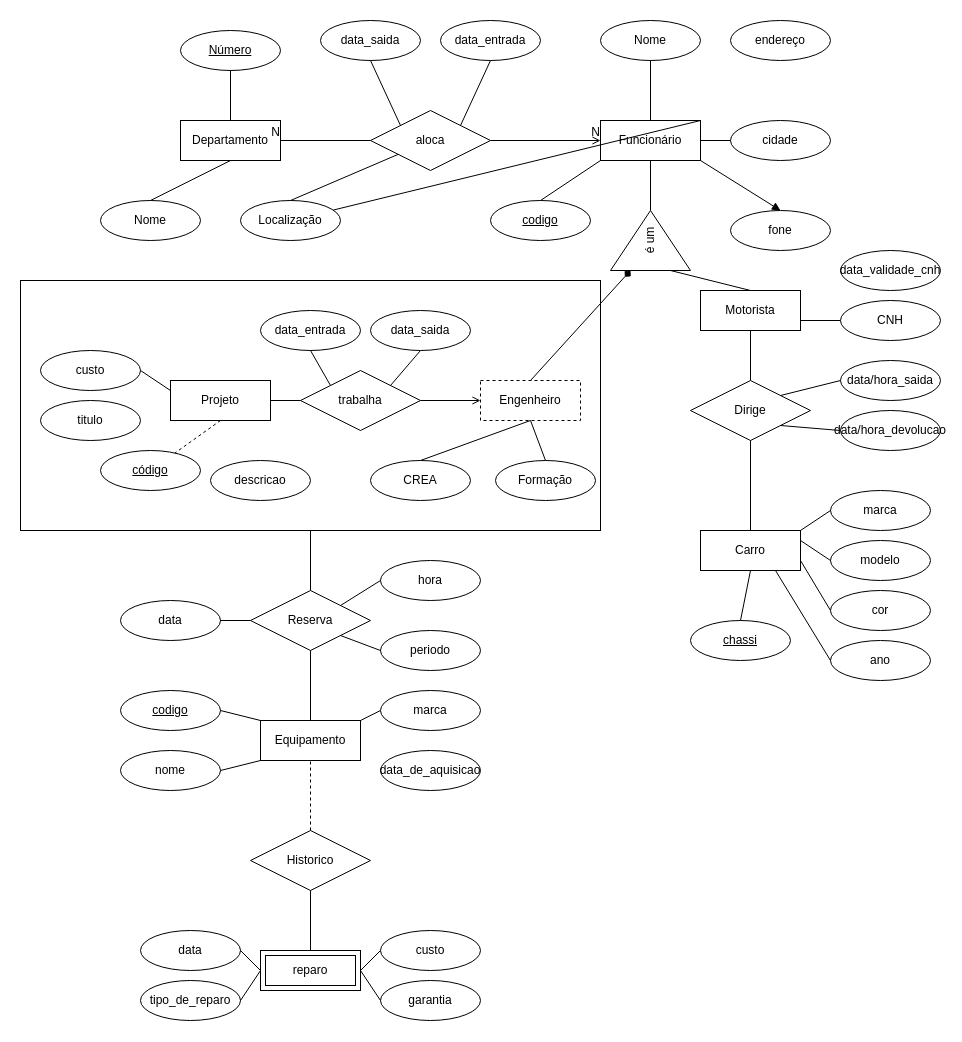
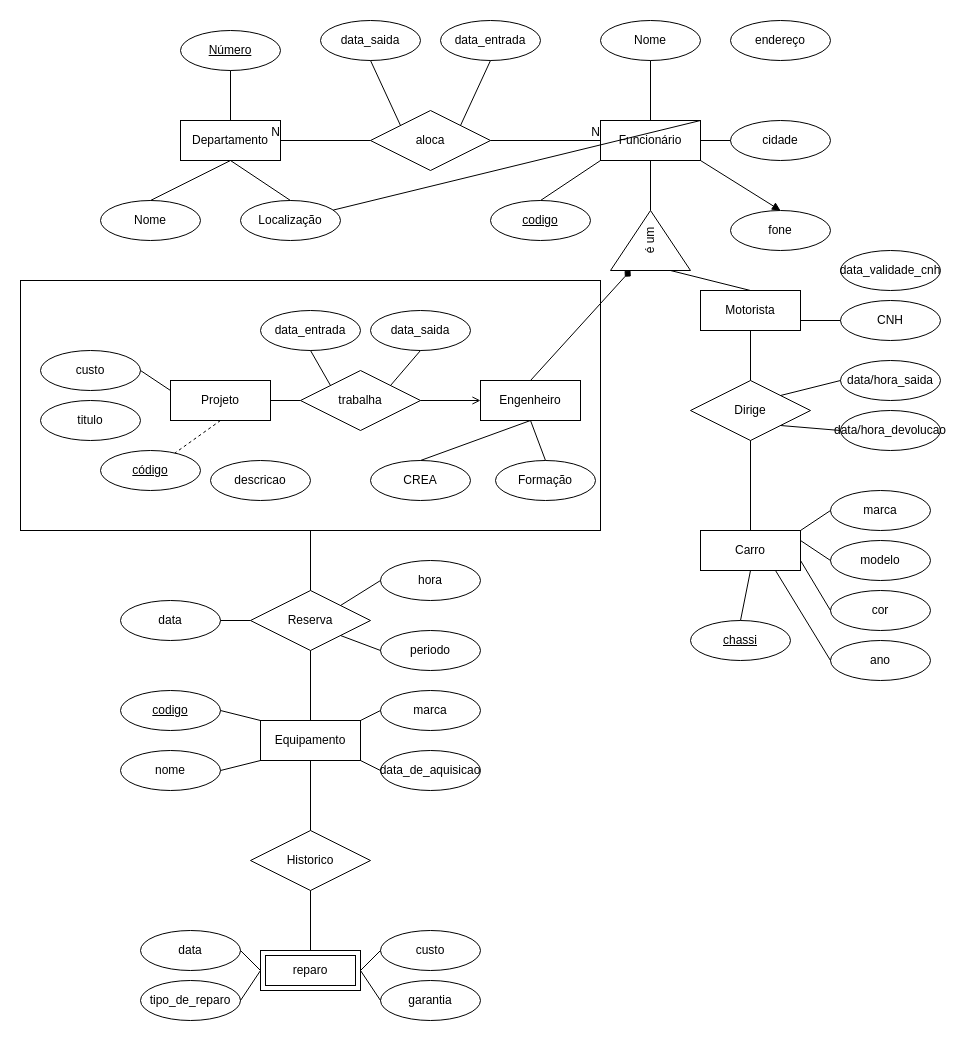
(595, 141) -> (595, 141)
(344, 178) -> (261, 181)
(531, 401) -> (531, 401)
none -> (371, 766)
(311, 795) -> (311, 795)
